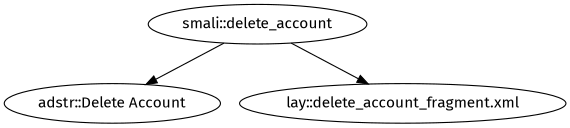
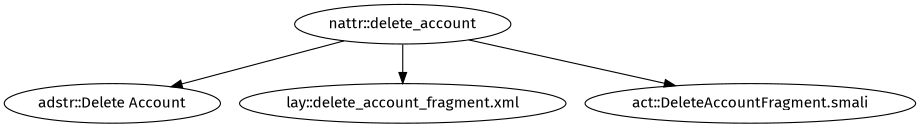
(258, 24) -> (403, 24)
none -> (750, 103)
